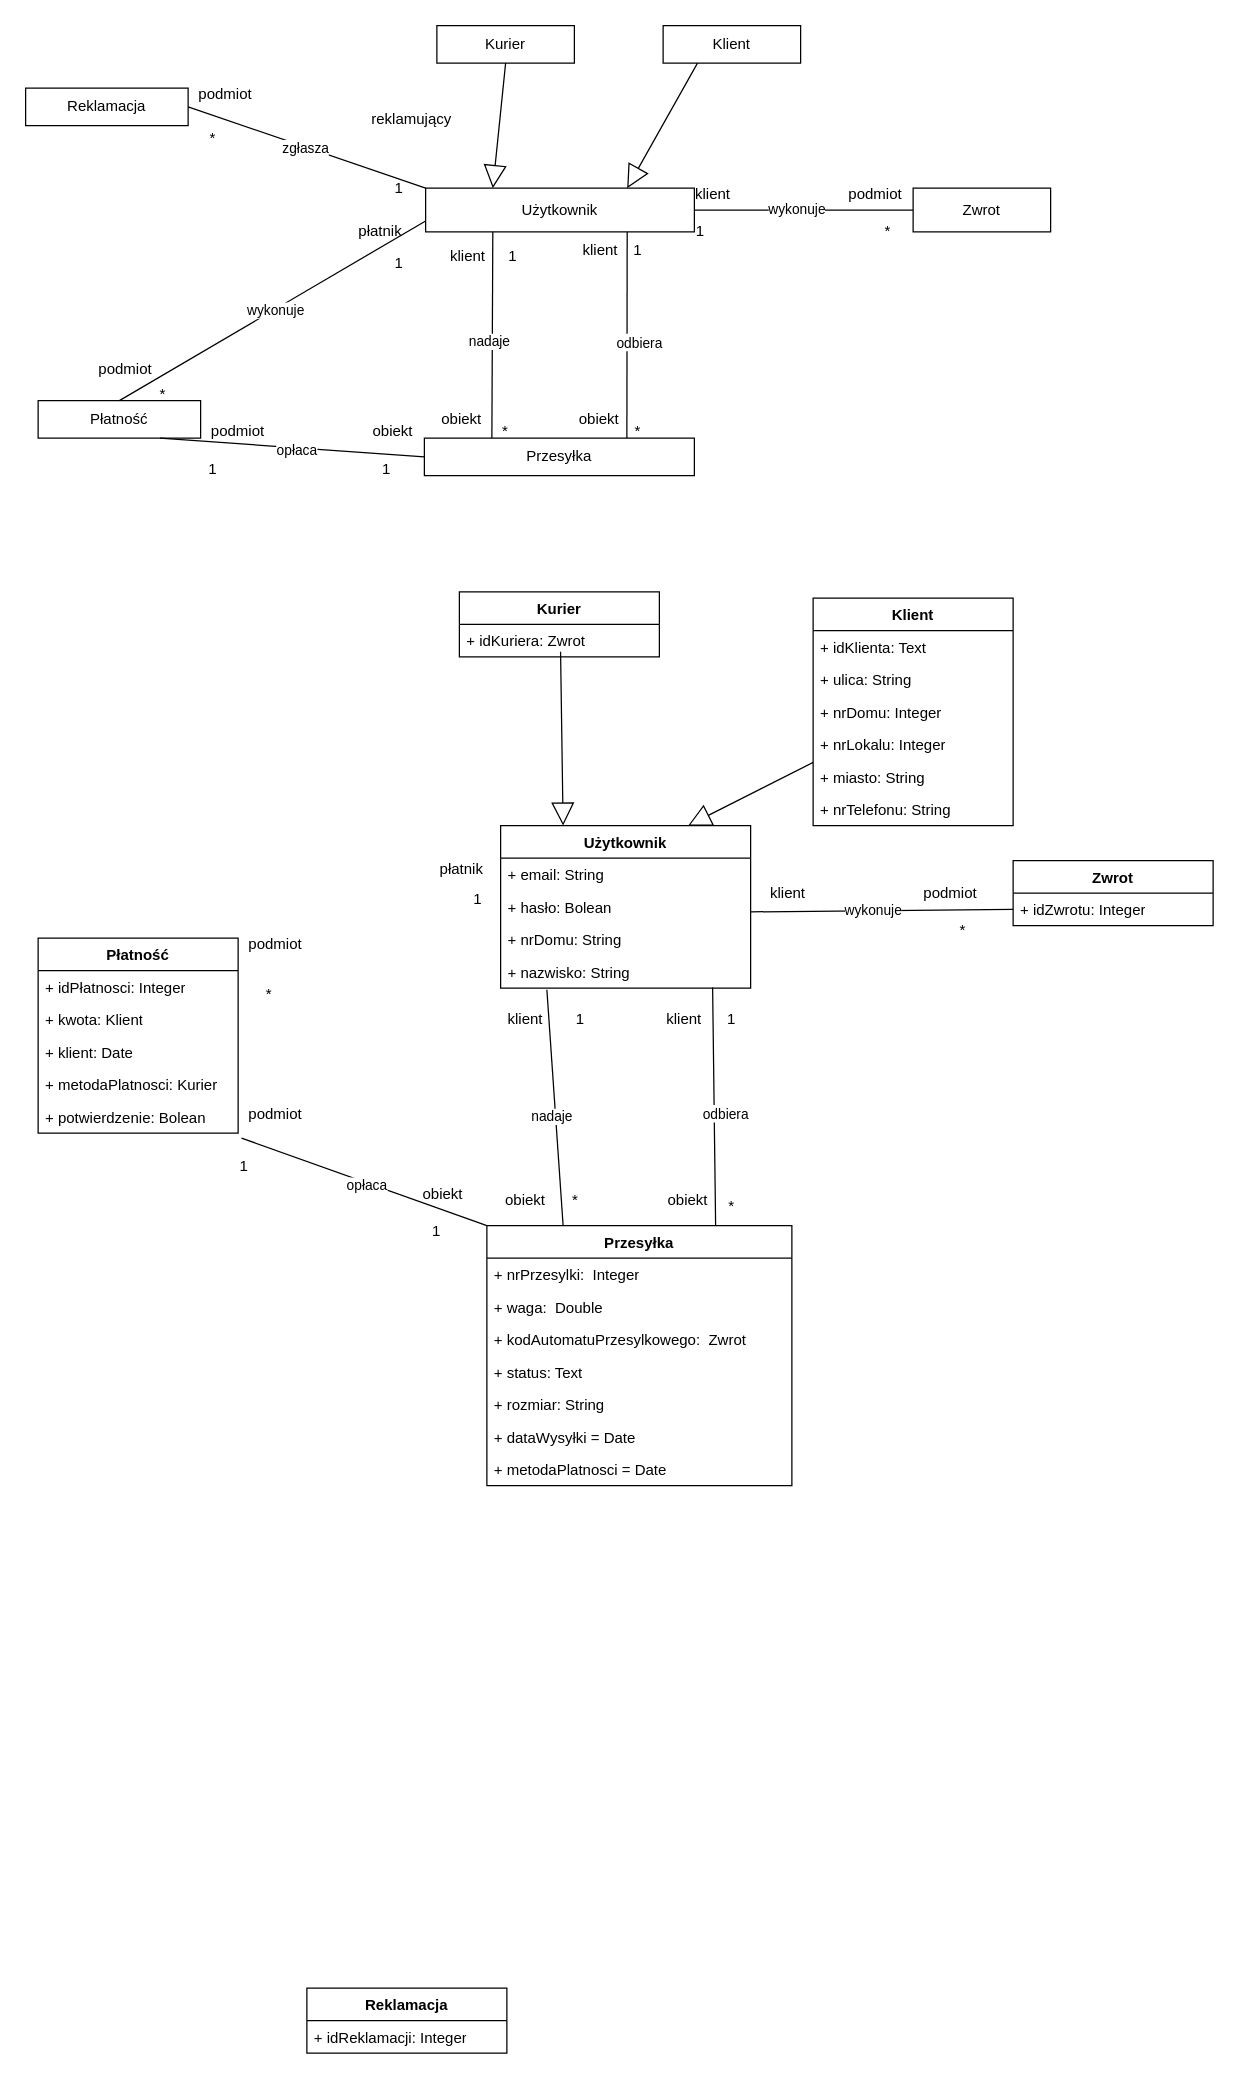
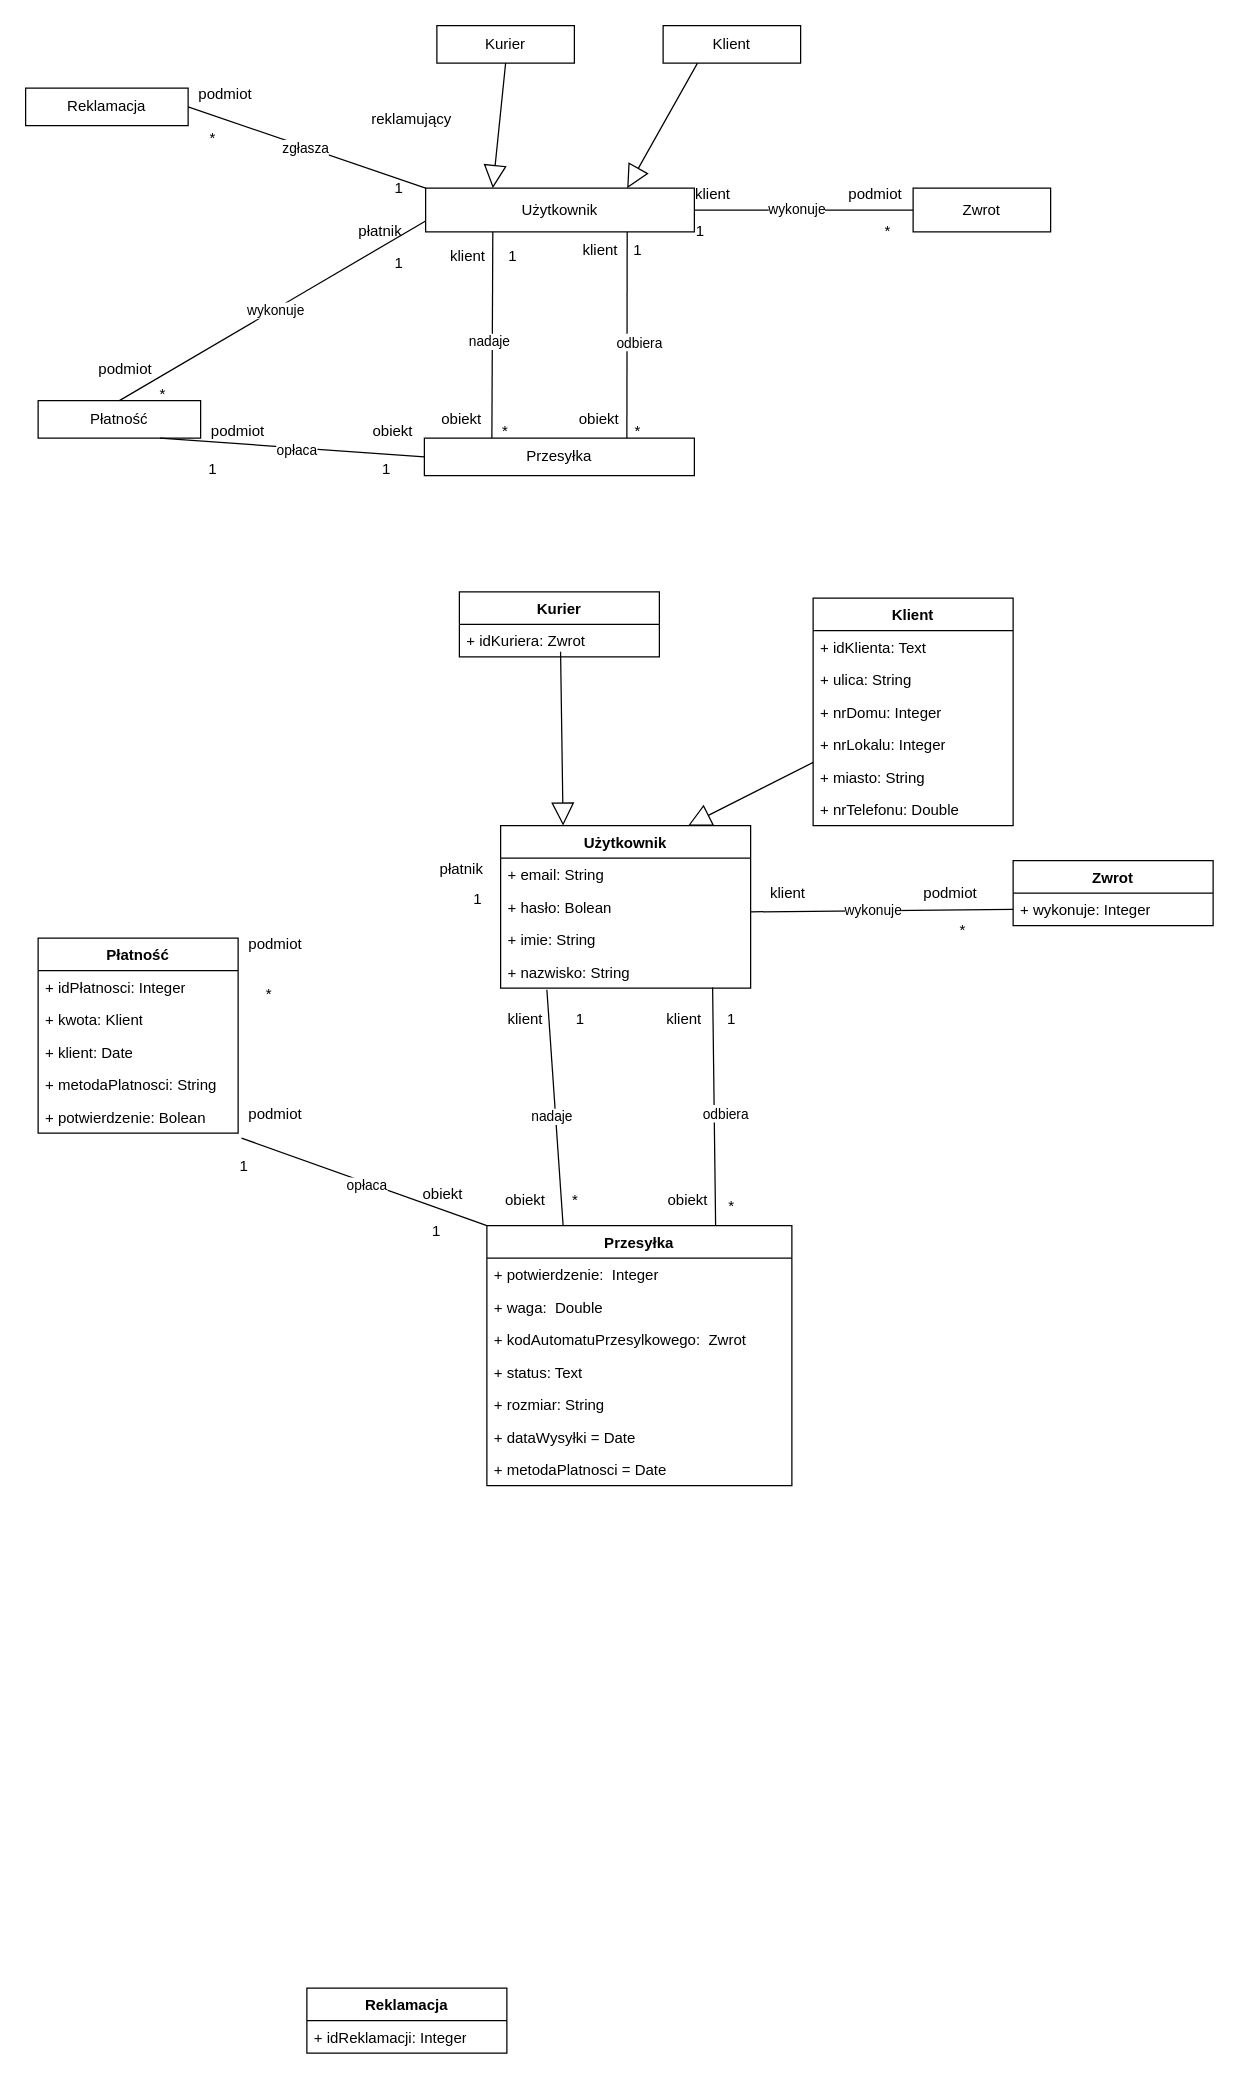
(895, 811) -> (895, 811)
(1093, 911) -> (1095, 911)
(568, 941) -> (555, 941)
(139, 1086) -> (139, 1086)
(581, 1276) -> (590, 1276)
